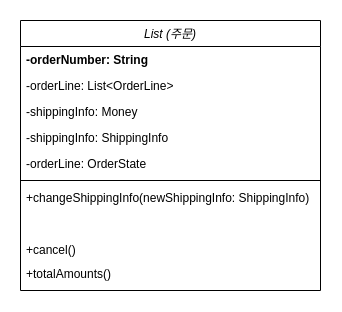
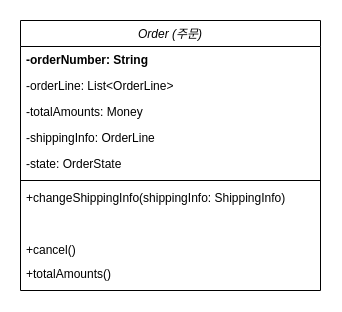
(170, 34) -> (170, 34)
(87, 112) -> (89, 112)
(107, 138) -> (99, 138)
(95, 164) -> (83, 164)
(182, 198) -> (171, 198)
